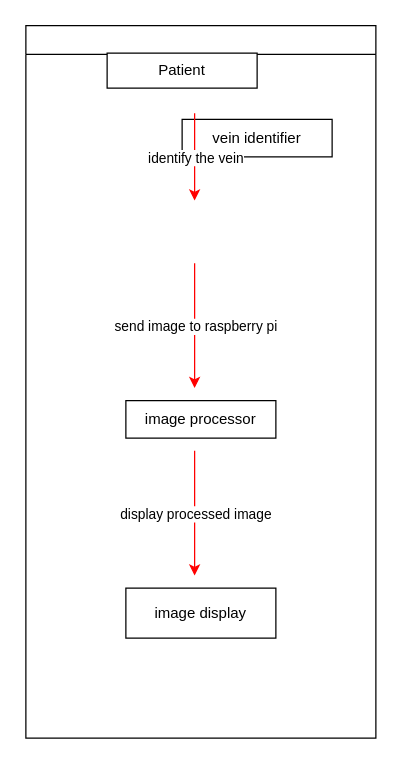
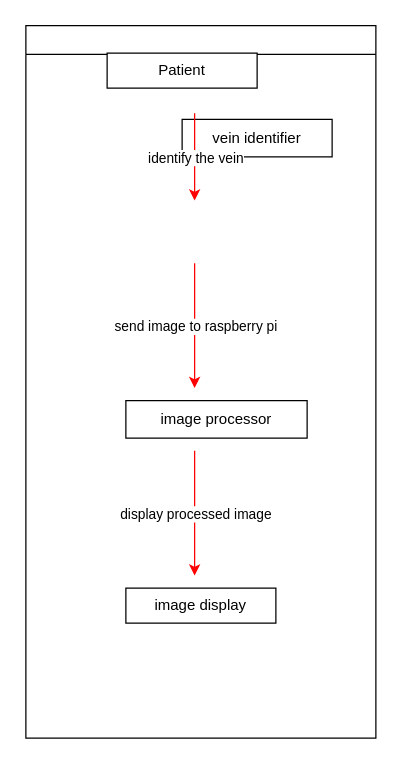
(201, 419) -> (216, 419)
(201, 613) -> (201, 606)
